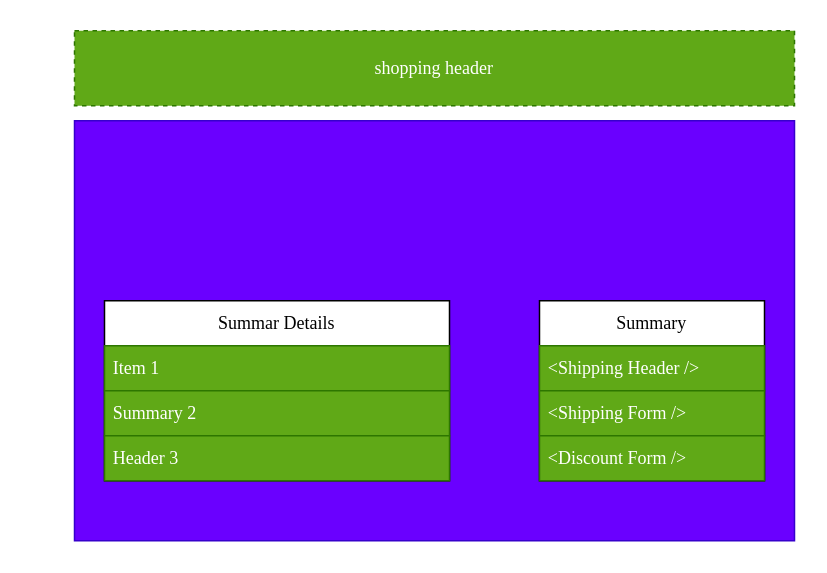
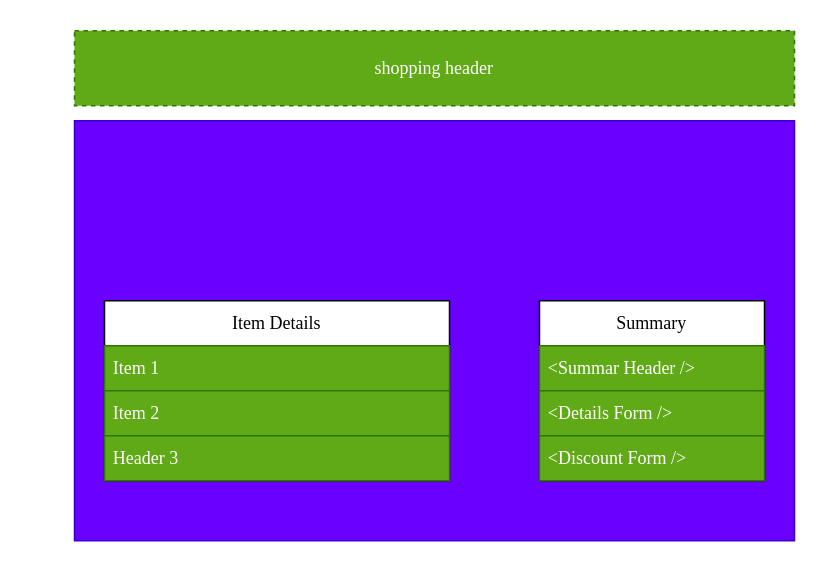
(33, 84) -> (33, 84)
(277, 323) -> (277, 323)
(635, 368) -> (629, 368)
(156, 413) -> (141, 413)
(625, 413) -> (620, 413)
